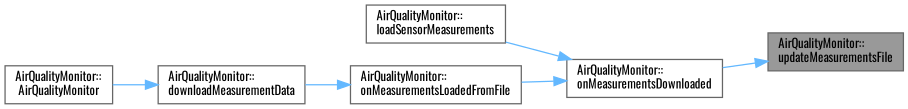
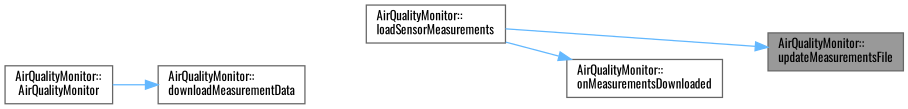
(739, 65) -> (630, 38)
(436, 85) -> none
